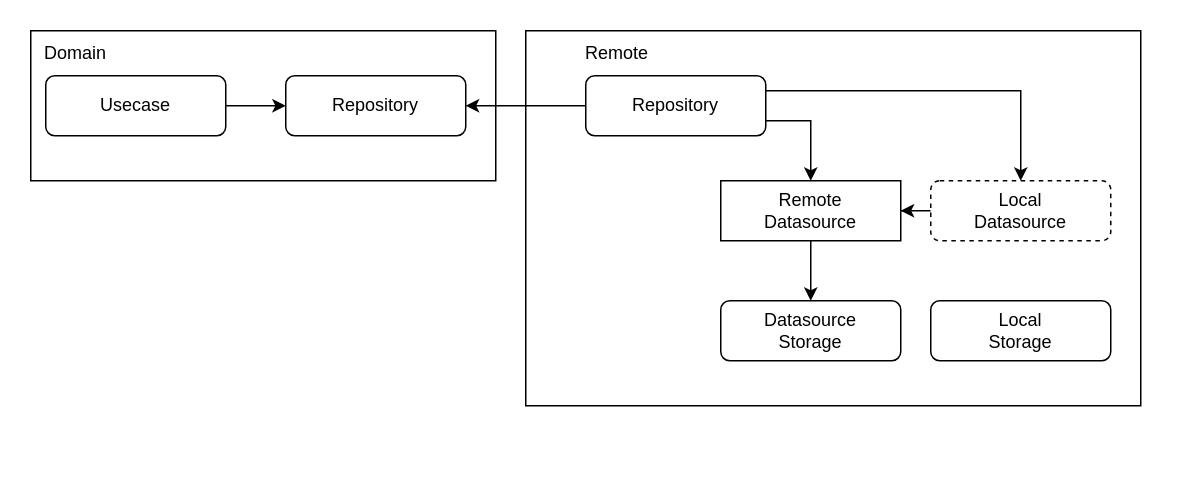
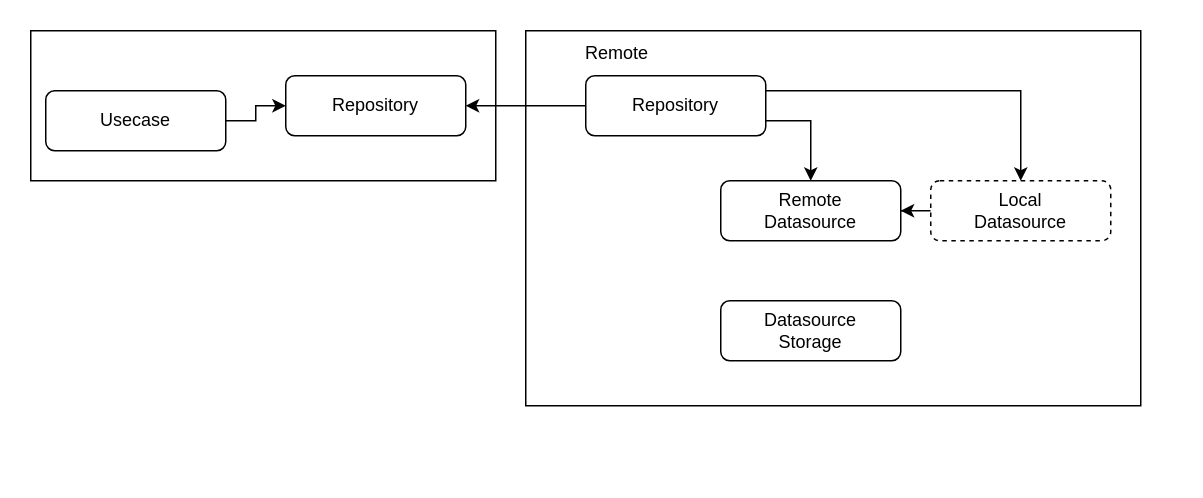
(76, 53) -> none
(136, 106) -> (136, 121)
(811, 211) -> (811, 211)
(811, 266) -> none
(1021, 331) -> none
